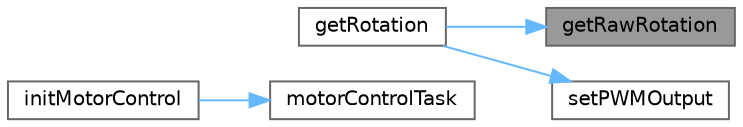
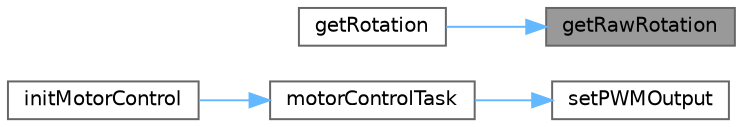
(497, 61) -> (503, 100)
